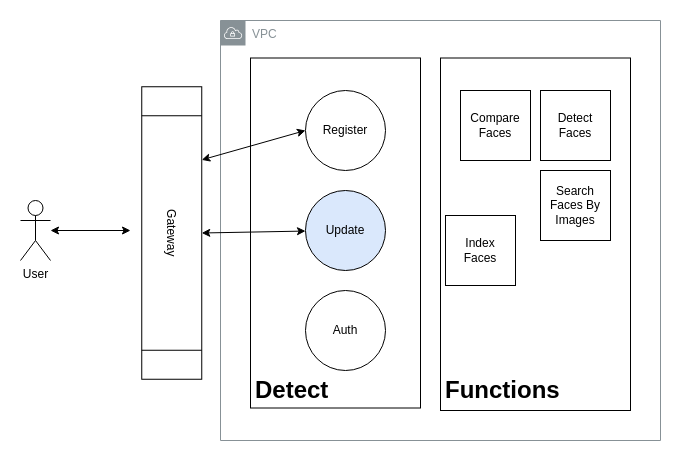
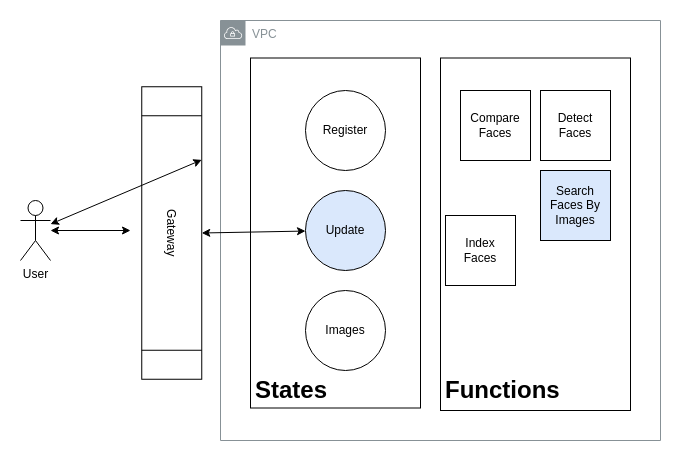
(253, 145) -> (127, 192)
(576, 206) -> (576, 206)
(346, 331) -> (346, 331)
(276, 368) -> (276, 368)
